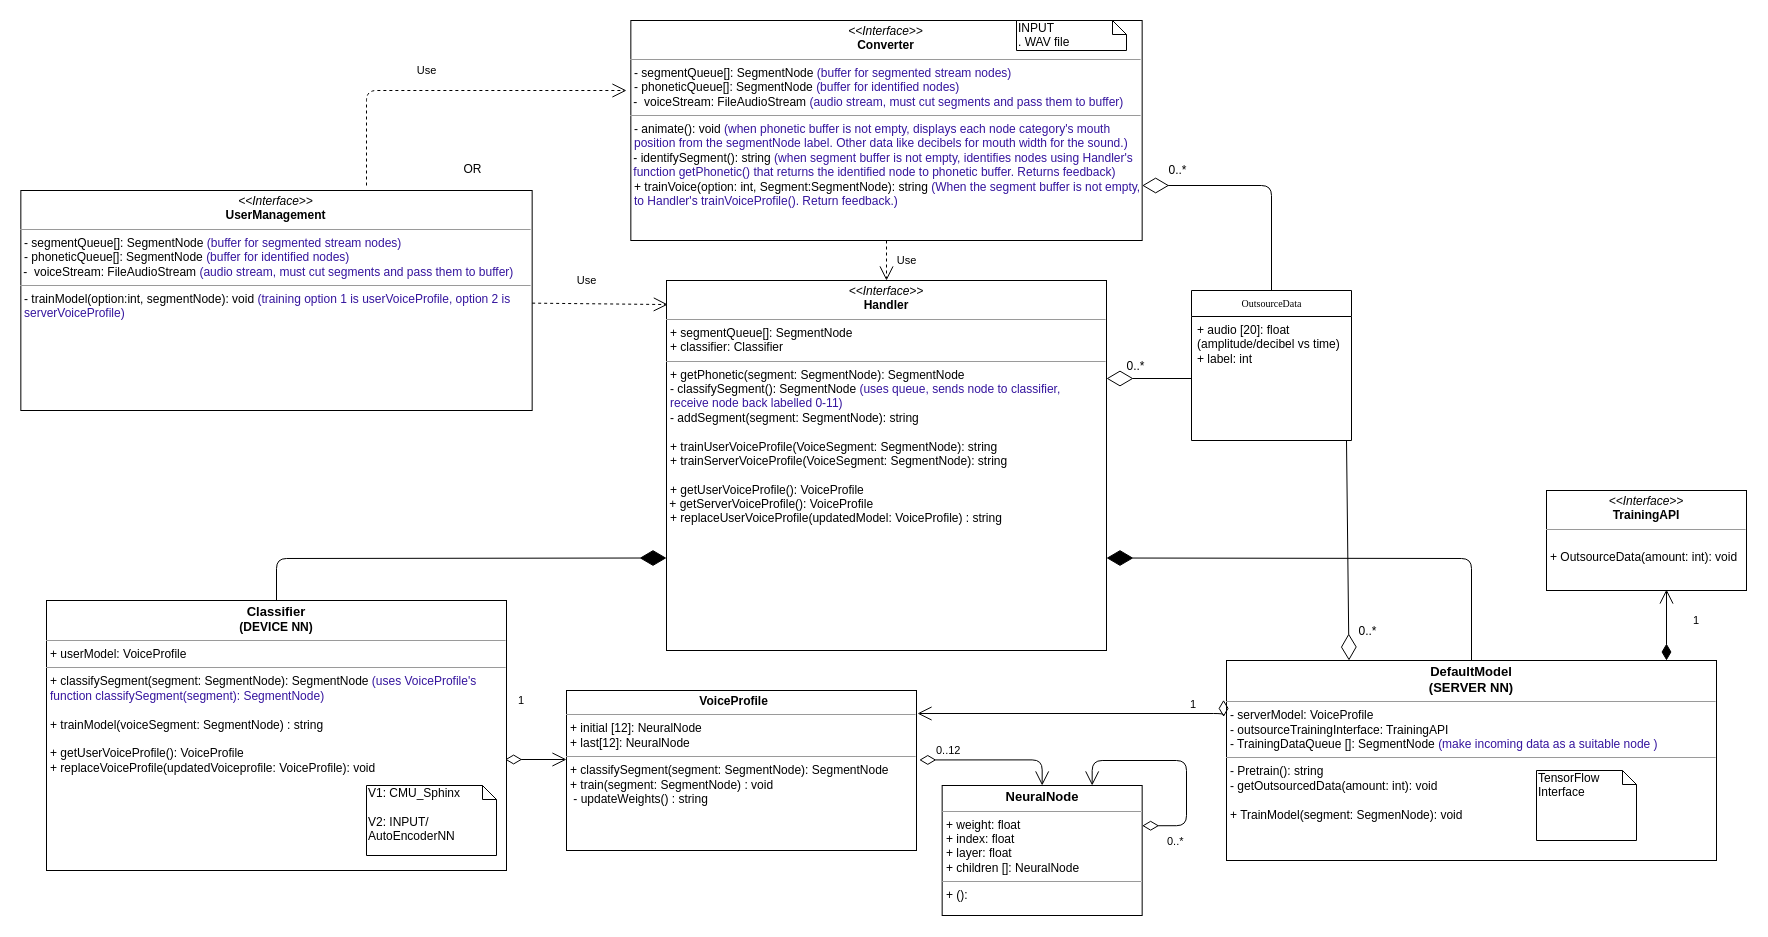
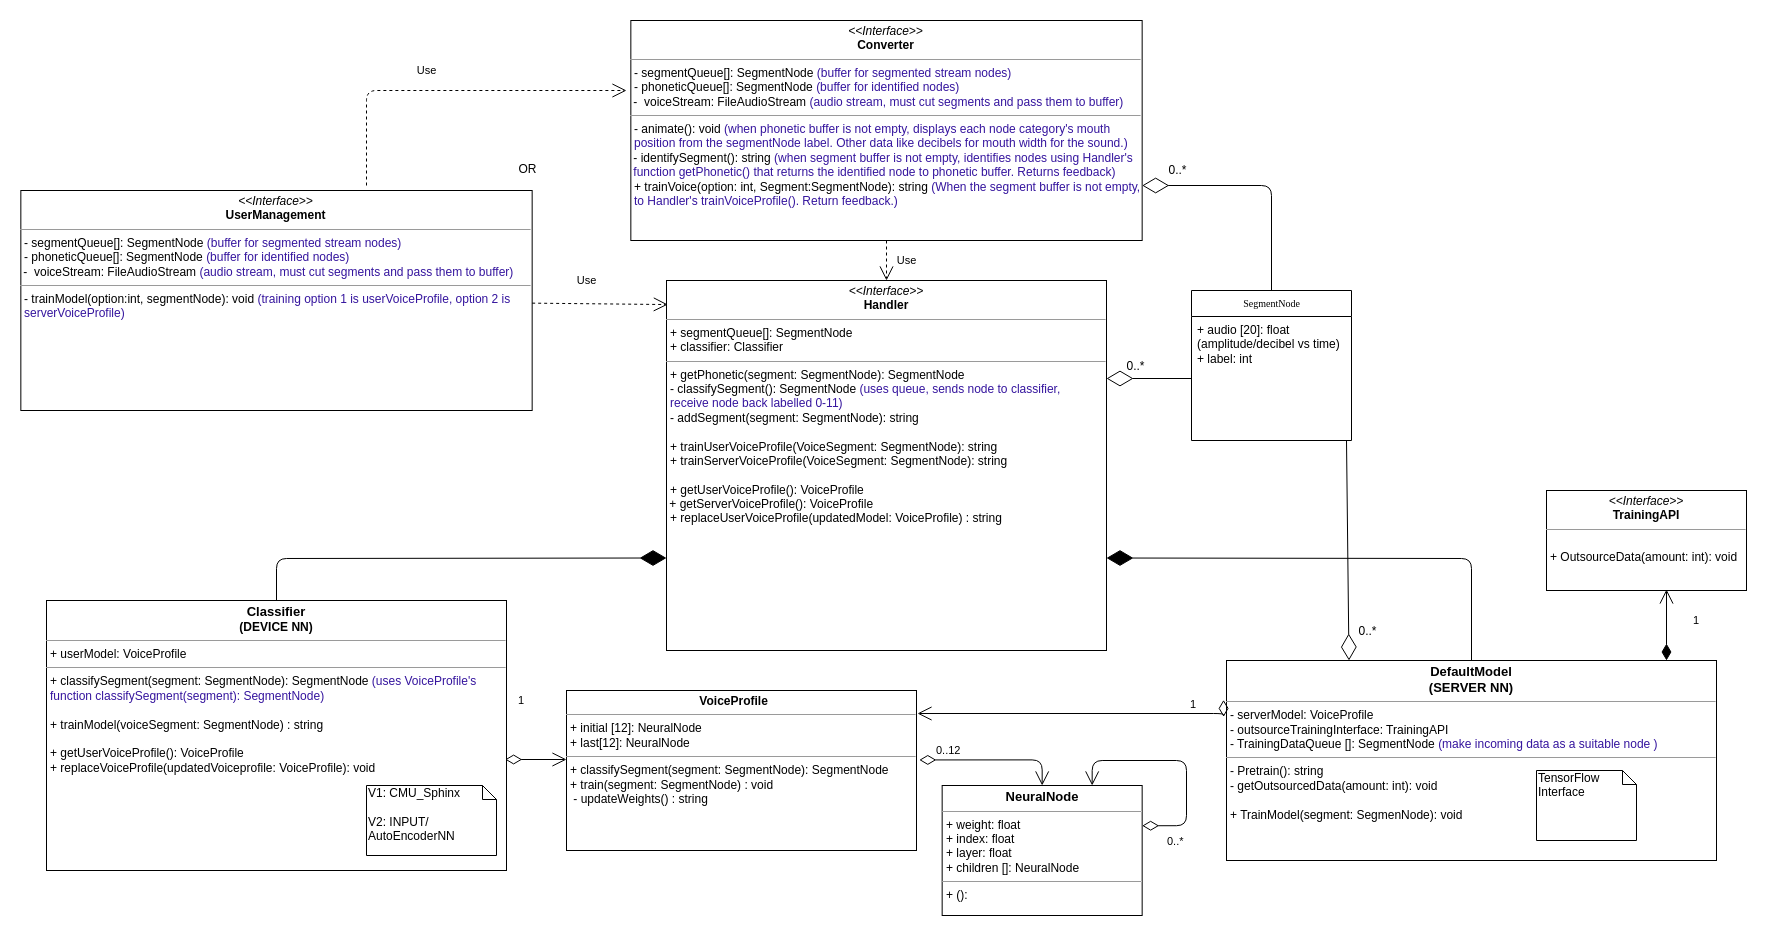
(1072, 36) -> none
(473, 170) -> (528, 170)
(1272, 304) -> (1272, 304)
